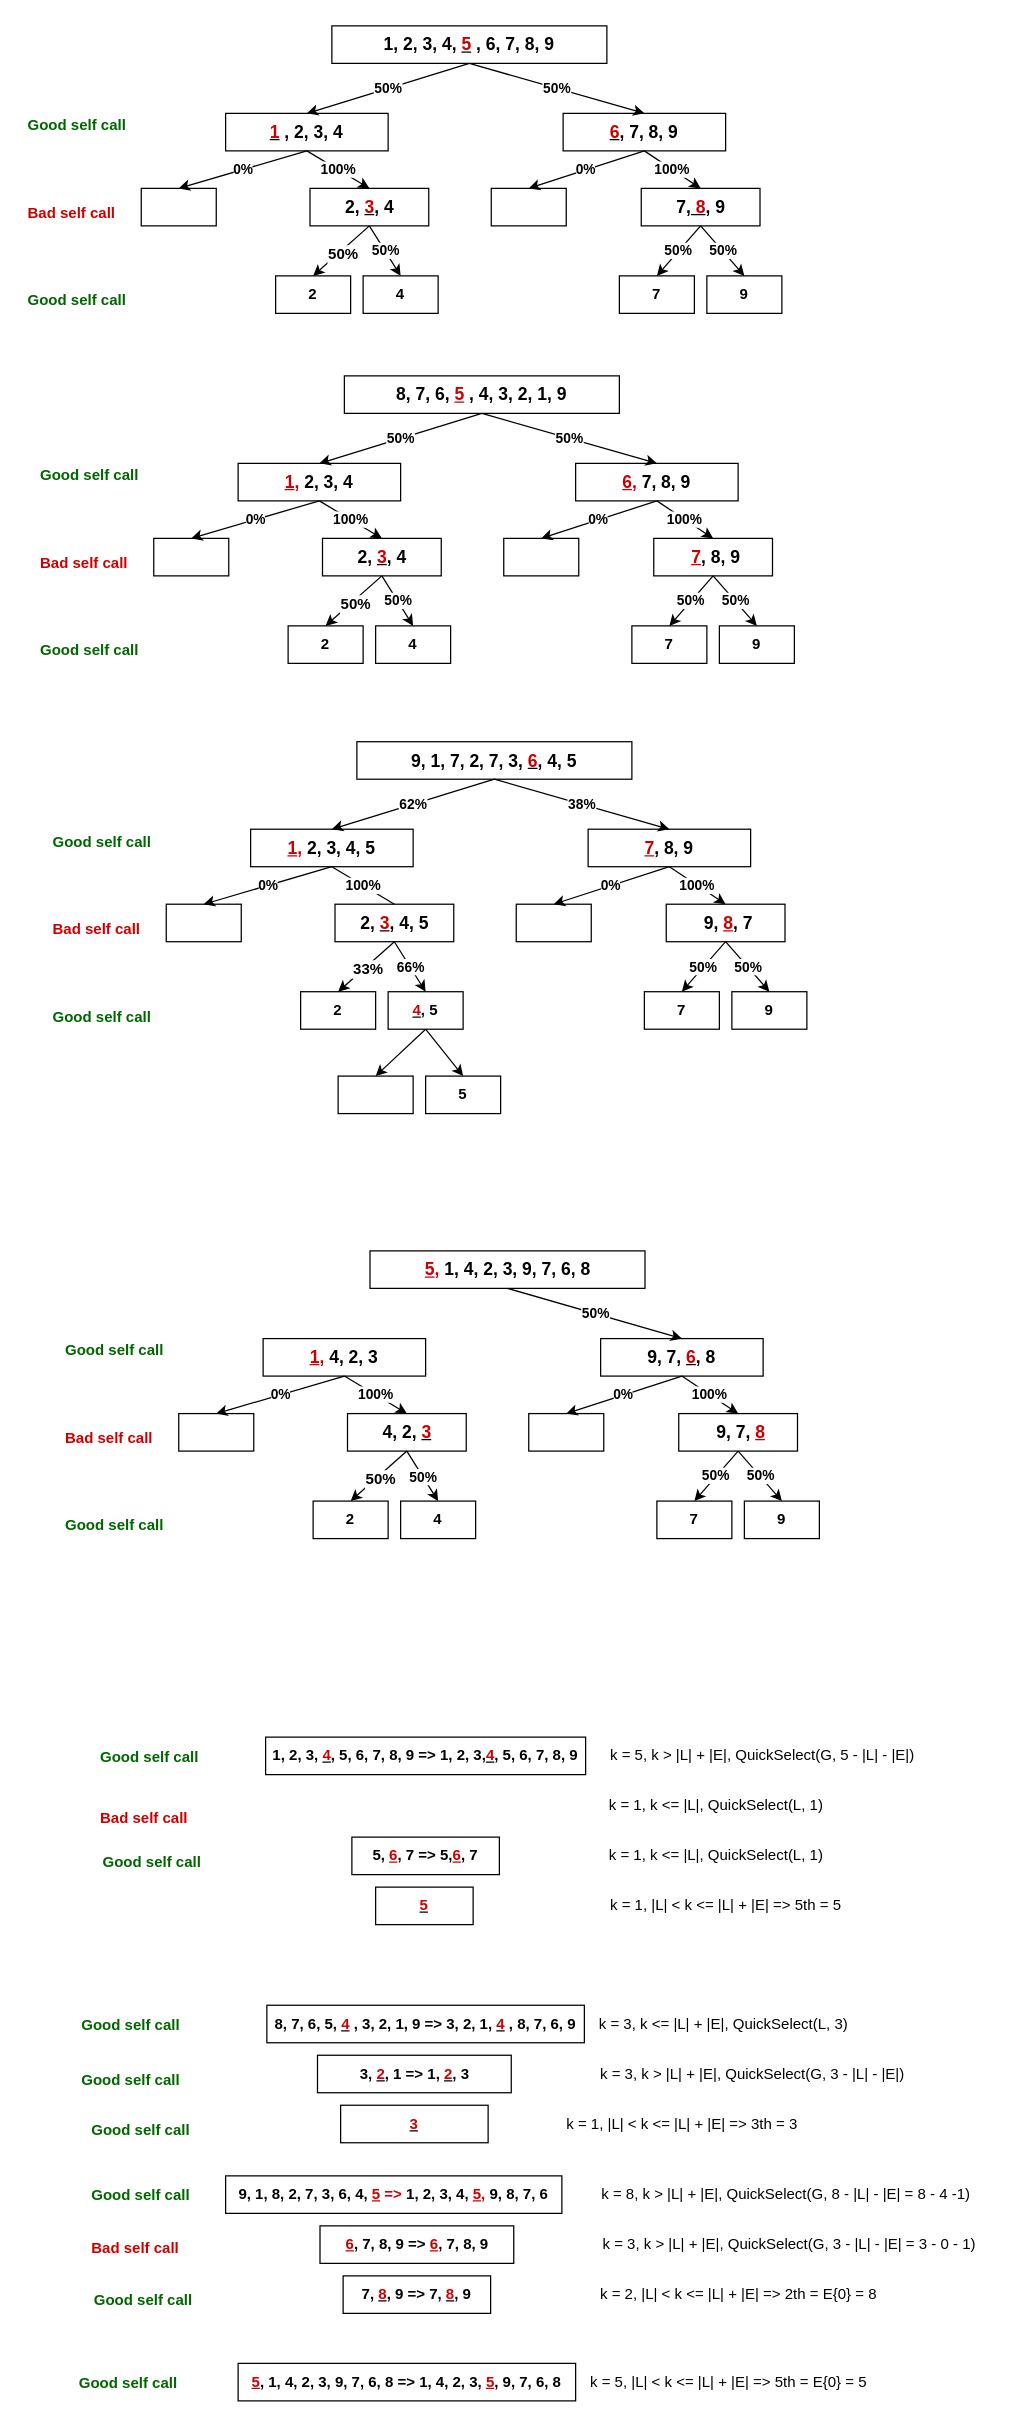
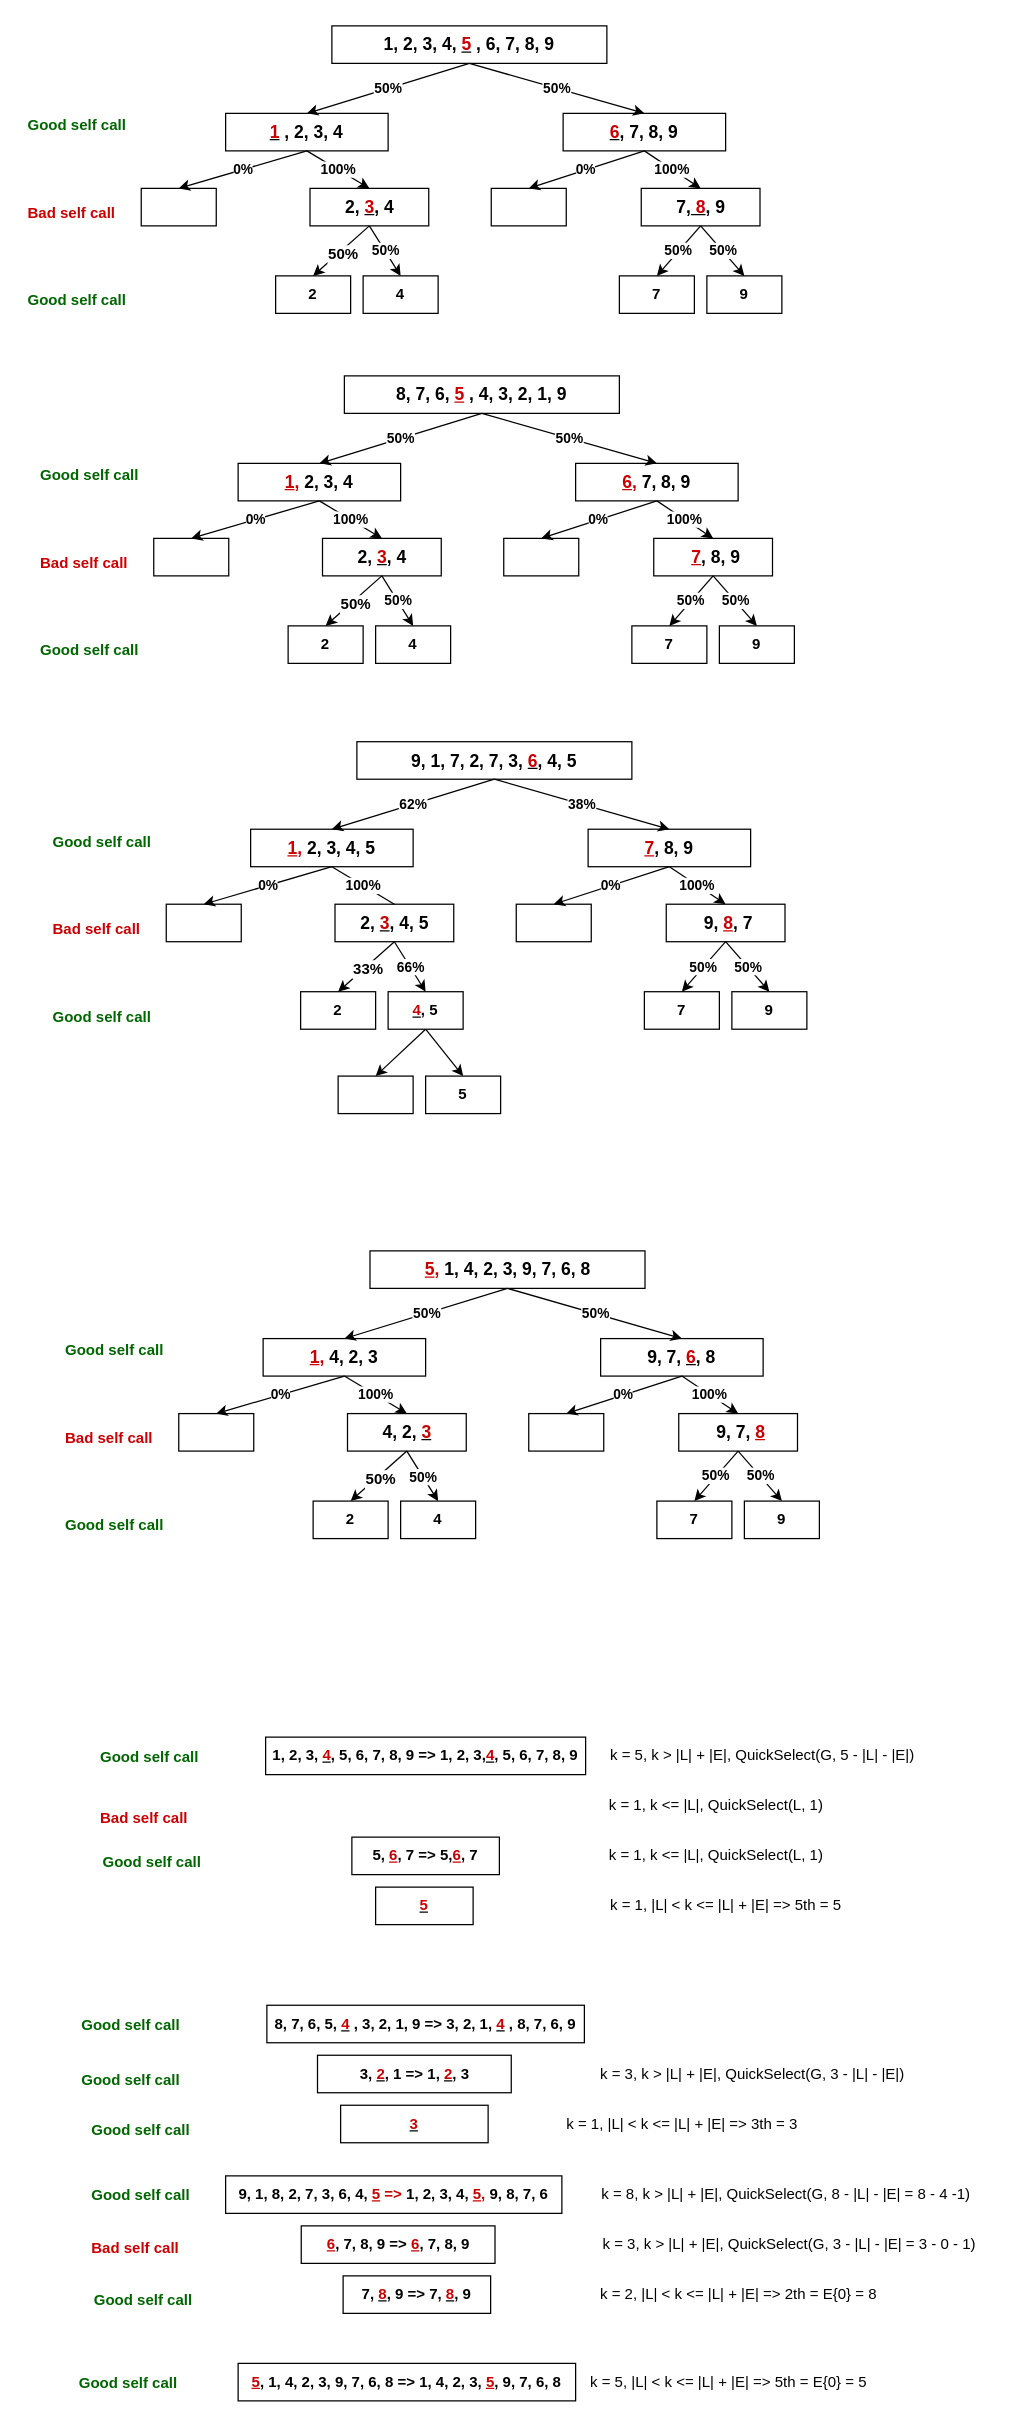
none -> (430, 1312)
(728, 2024) -> none
(417, 2244) -> (398, 2244)
